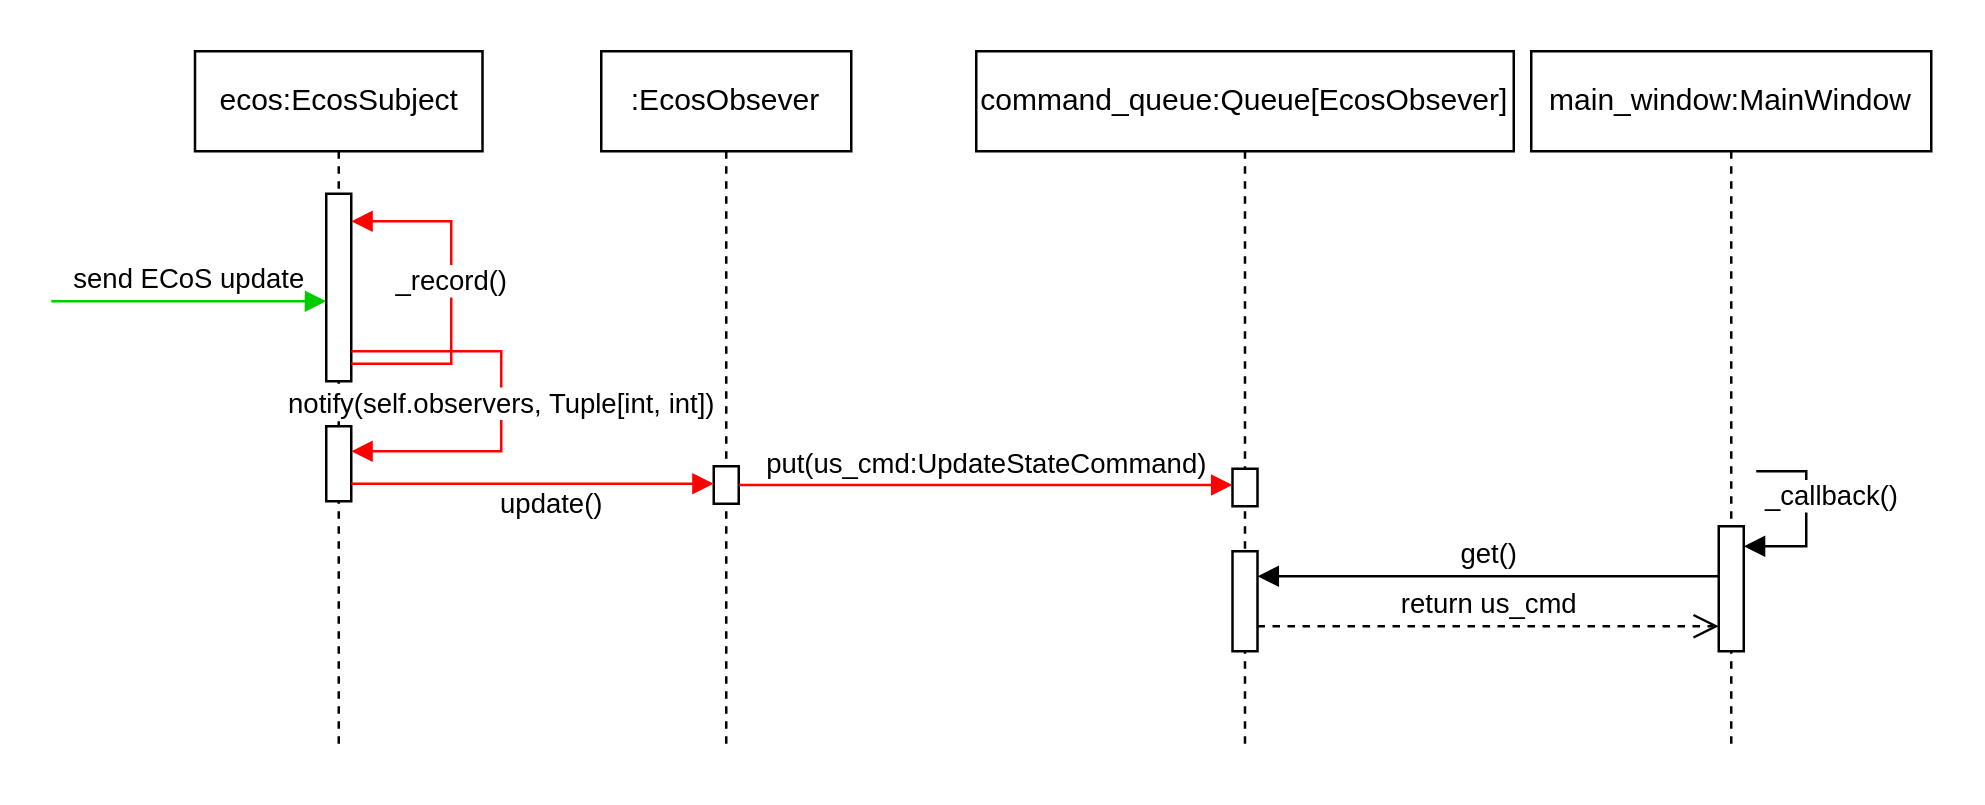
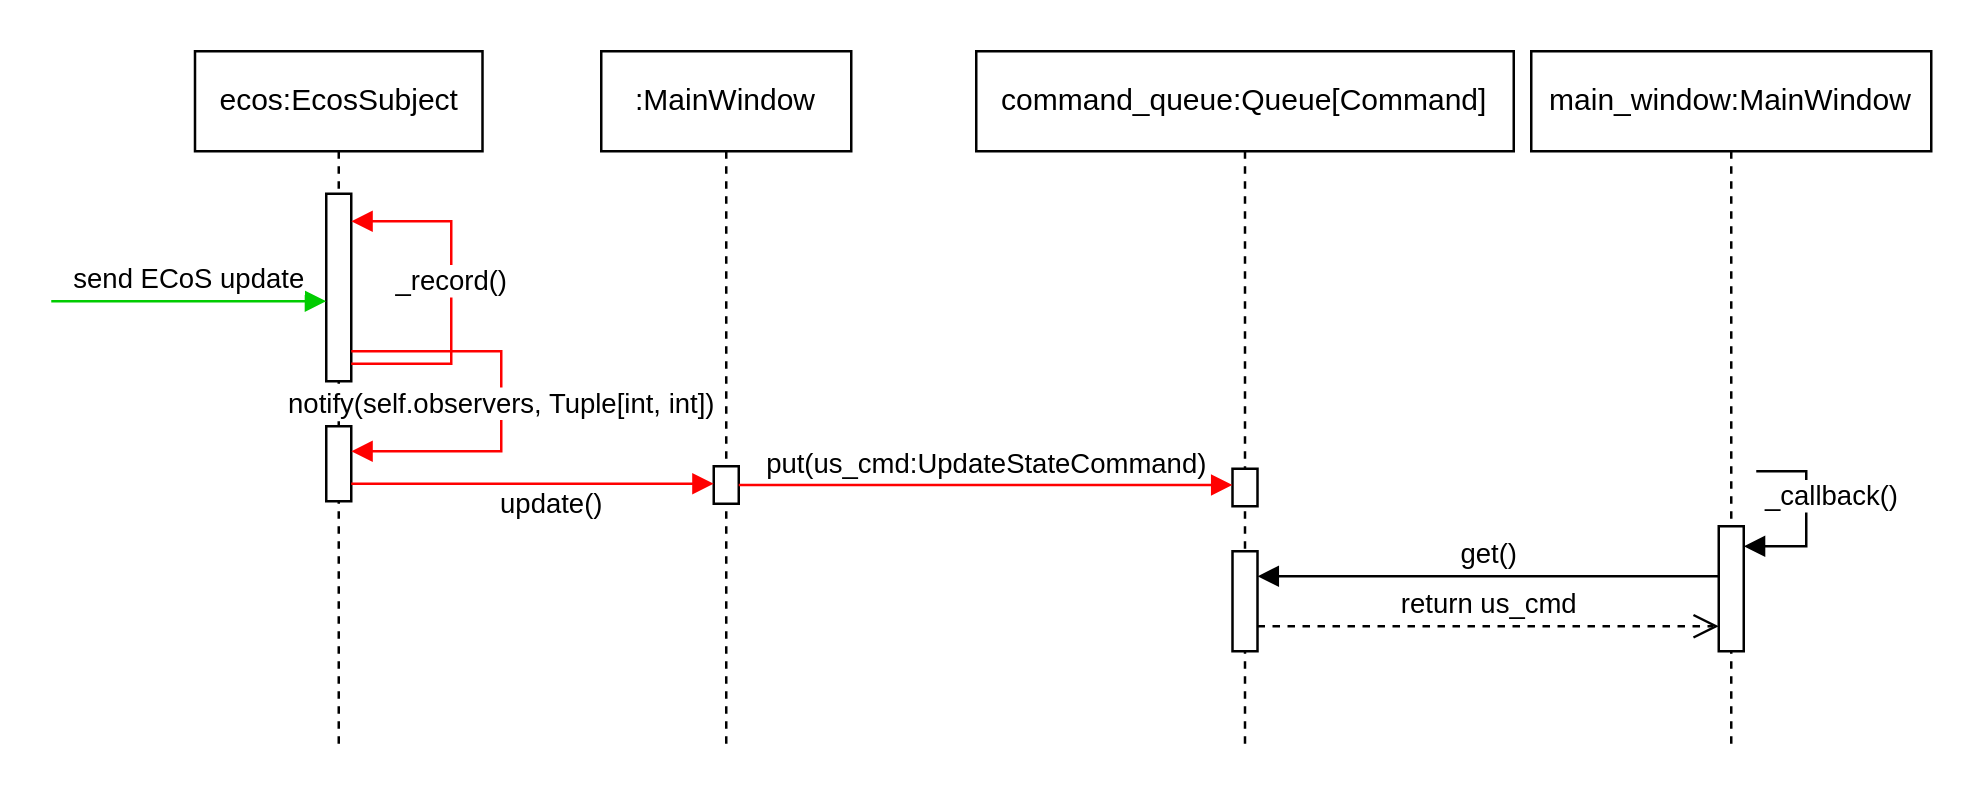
(726, 101) -> (726, 101)
(1245, 101) -> (1245, 101)
